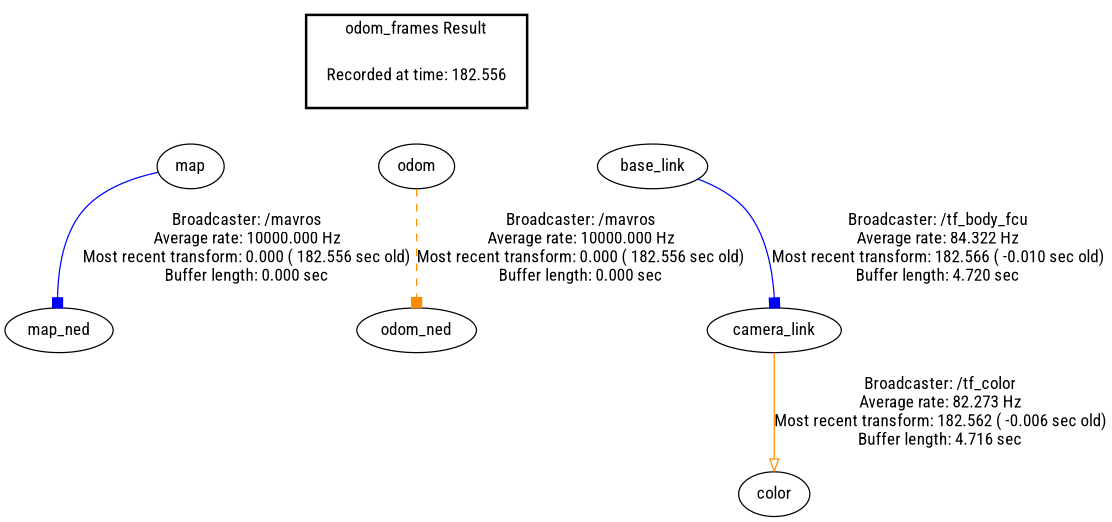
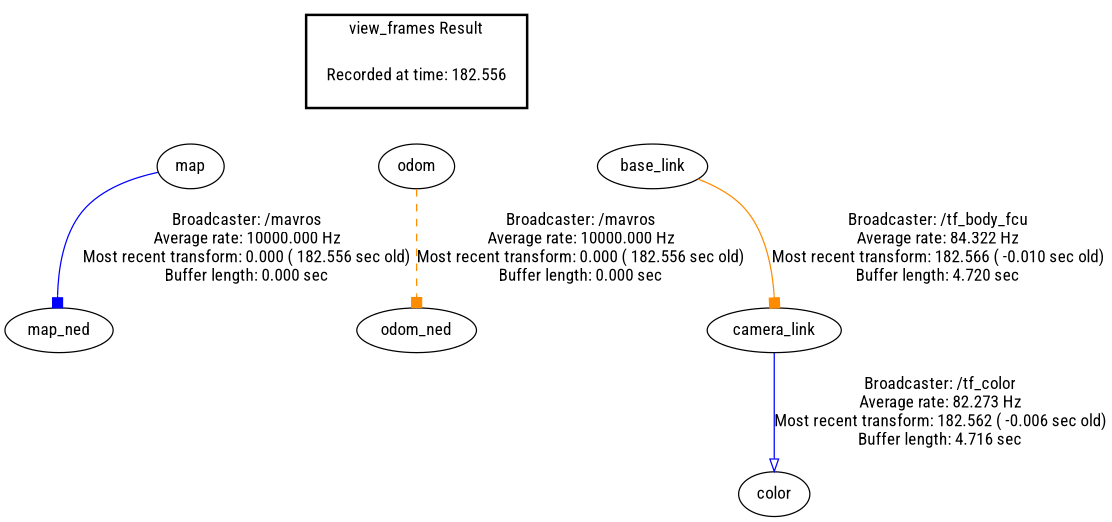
(417, 29) -> (417, 29)
(755, 224) -> (755, 224)
(774, 406) -> (774, 406)
